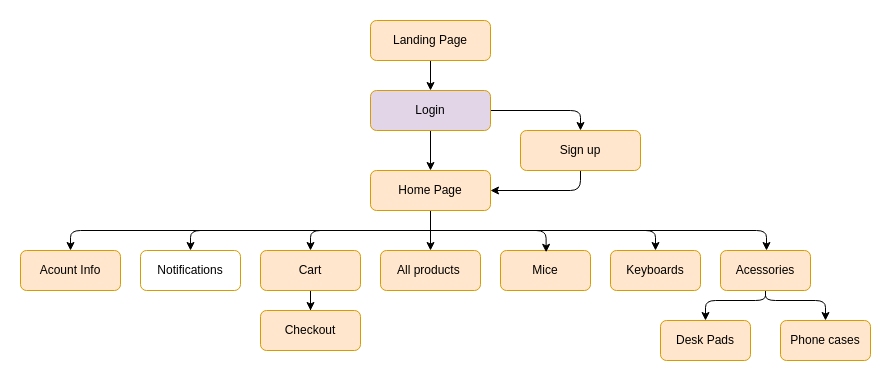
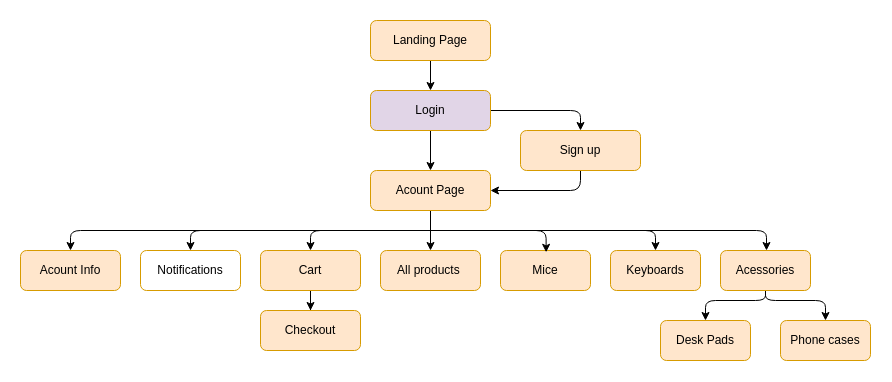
(431, 191) -> (431, 191)
